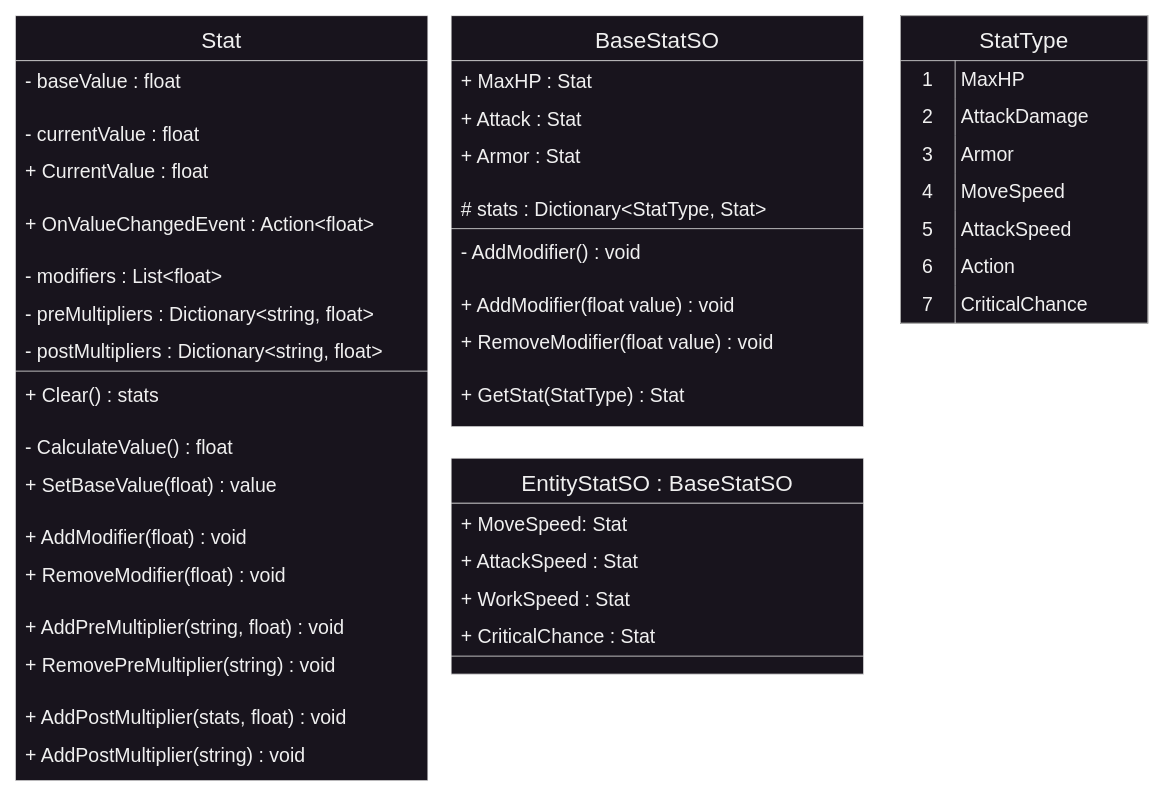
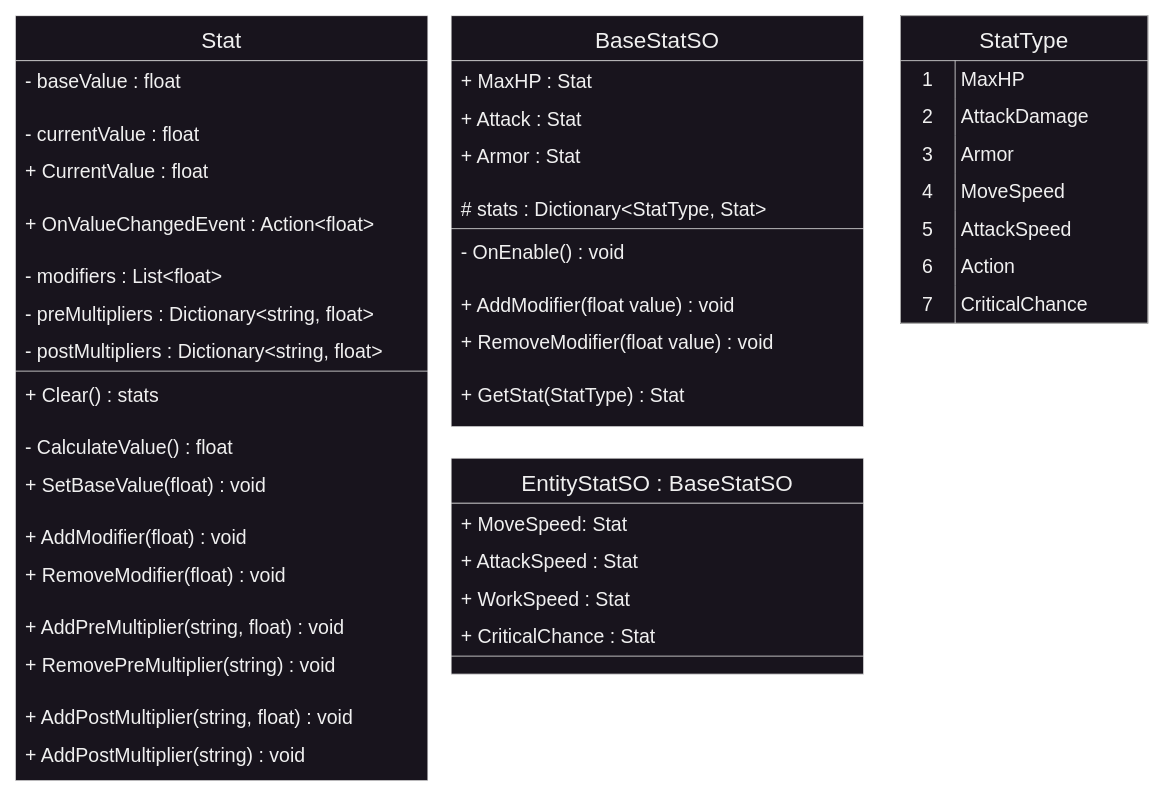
(558, 252) -> (544, 252)
(160, 485) -> (155, 485)
(207, 717) -> (210, 717)
